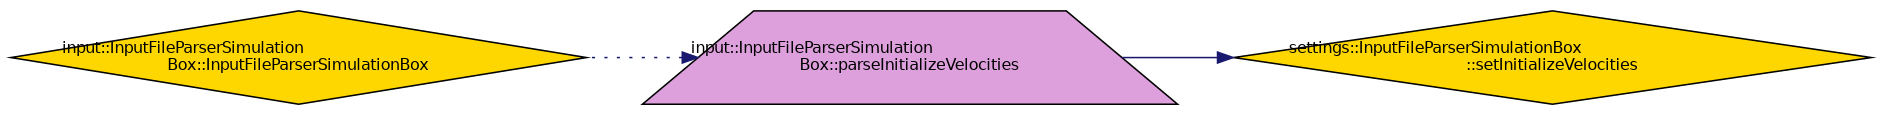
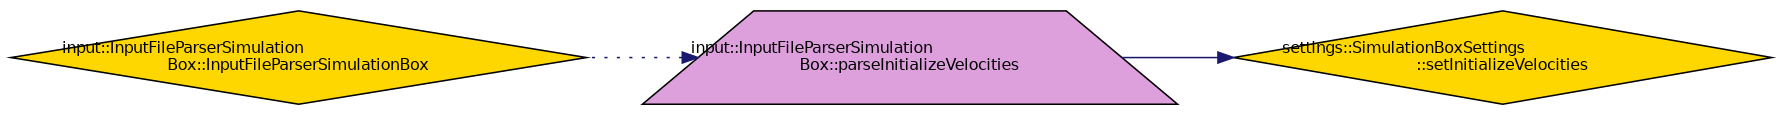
(1552, 58) -> (1503, 58)
